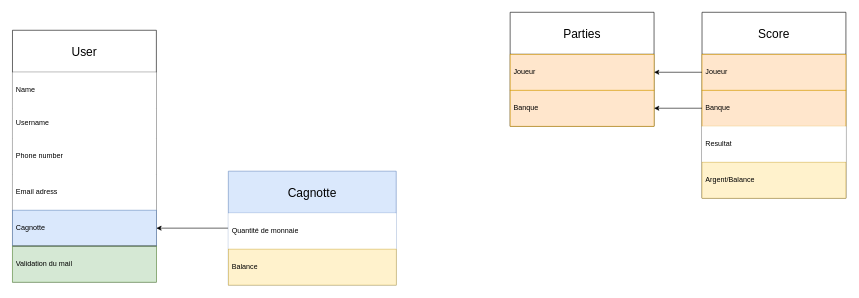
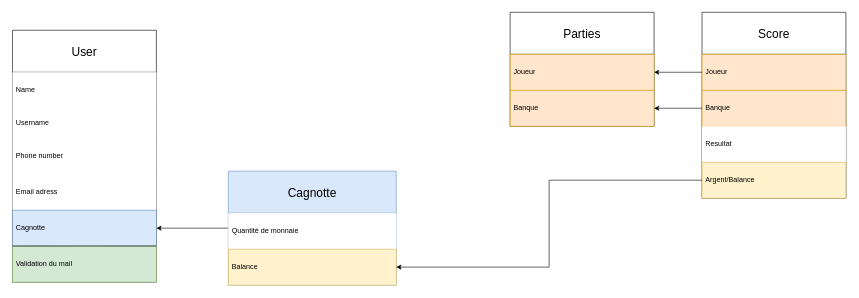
none -> (549, 180)
